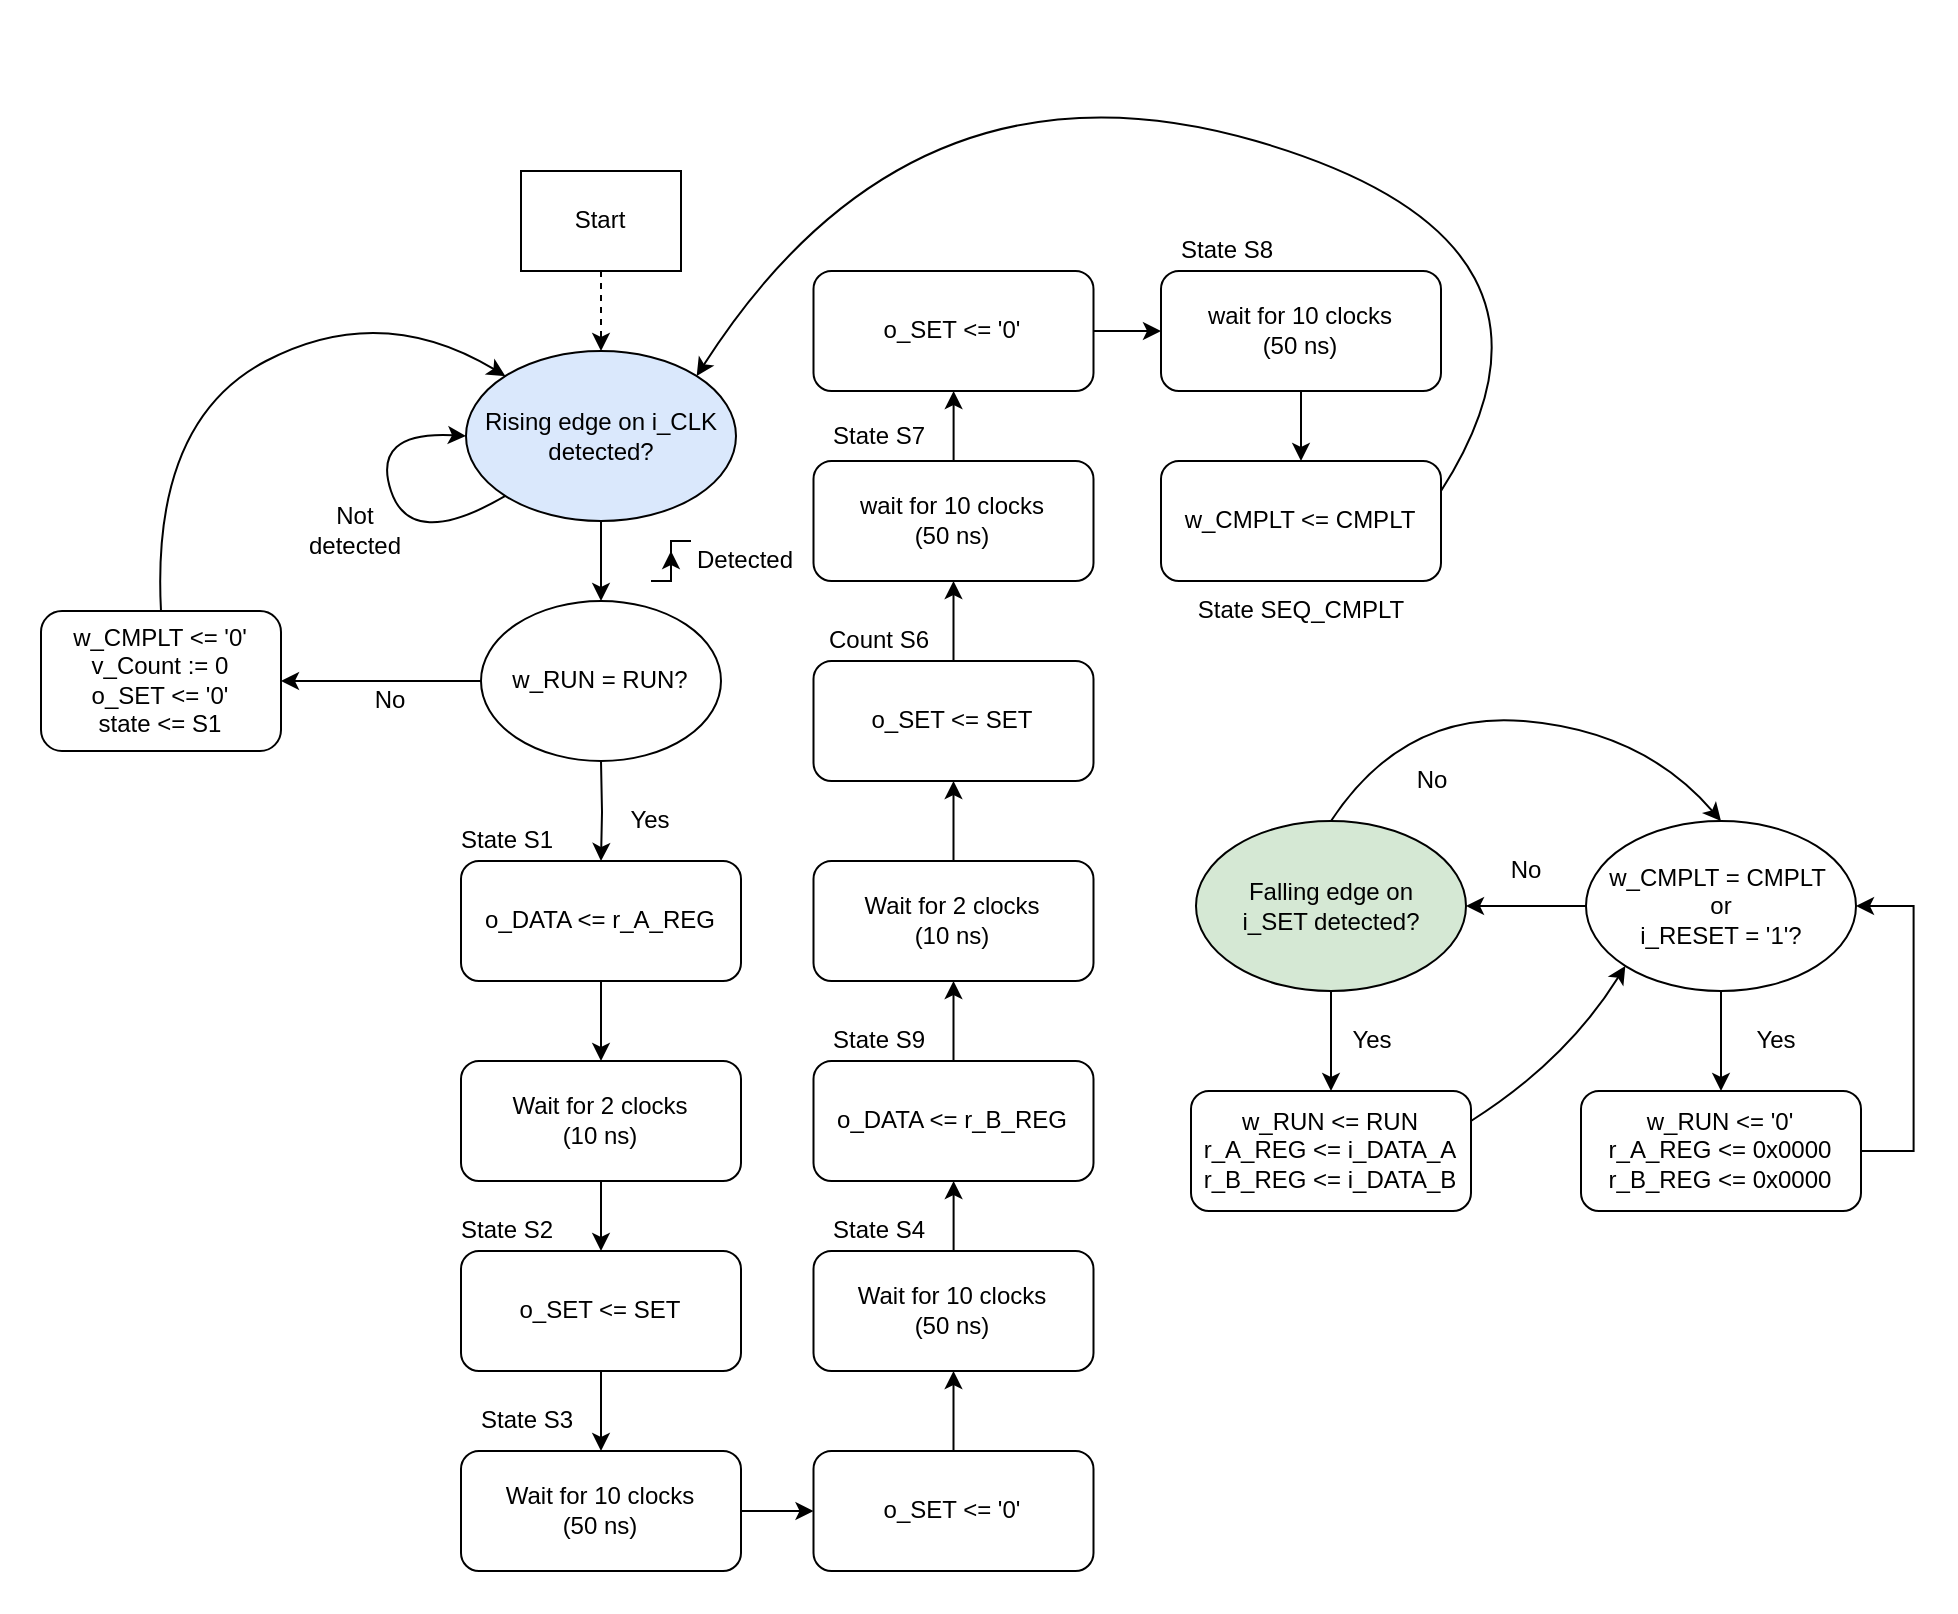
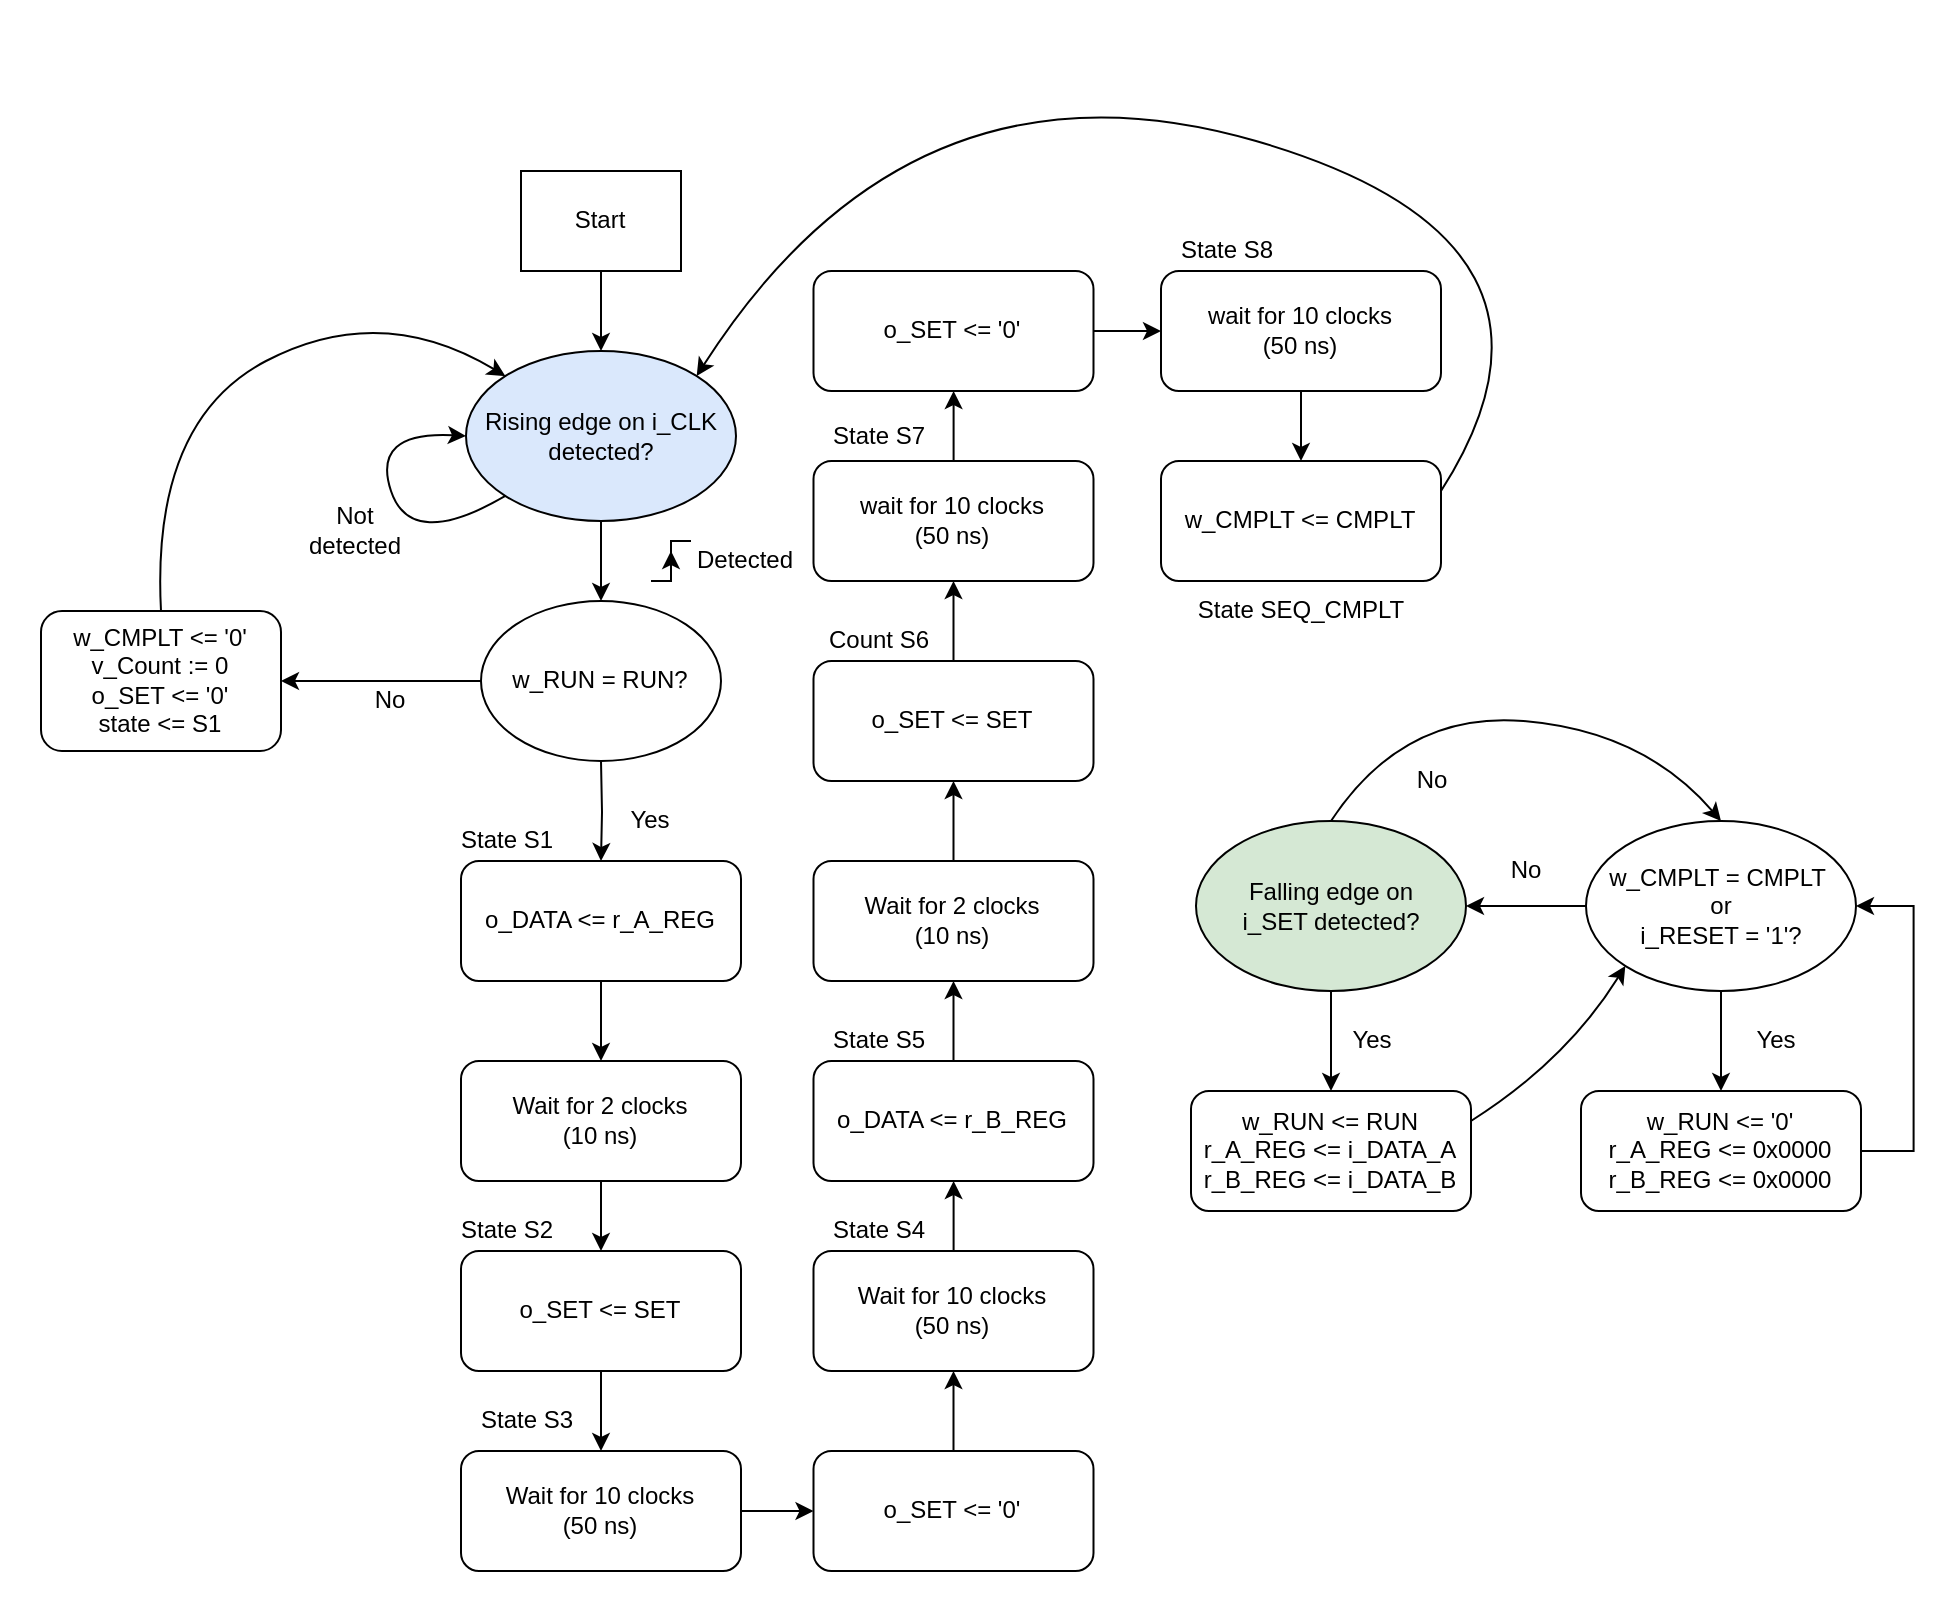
(601, 303) -> (601, 303)
(880, 1041) -> (880, 1041)
